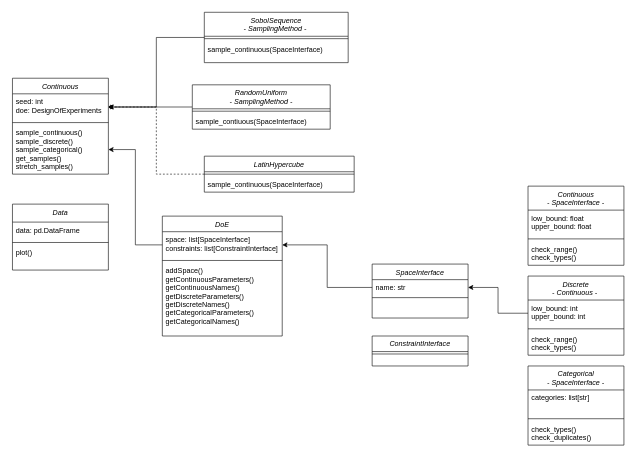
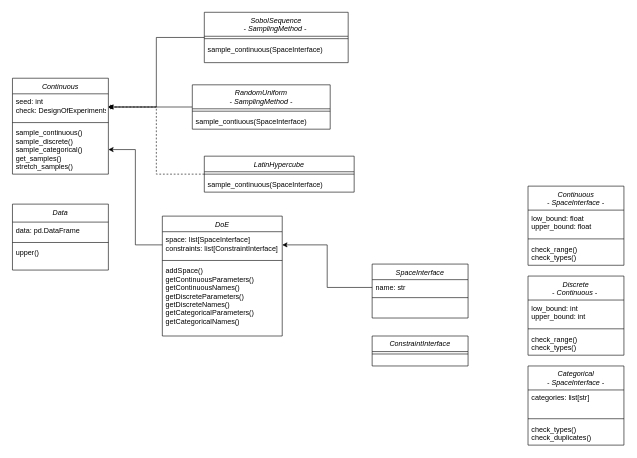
(31, 102) -> (31, 102)
(27, 253) -> (30, 253)
(486, 288) -> none
